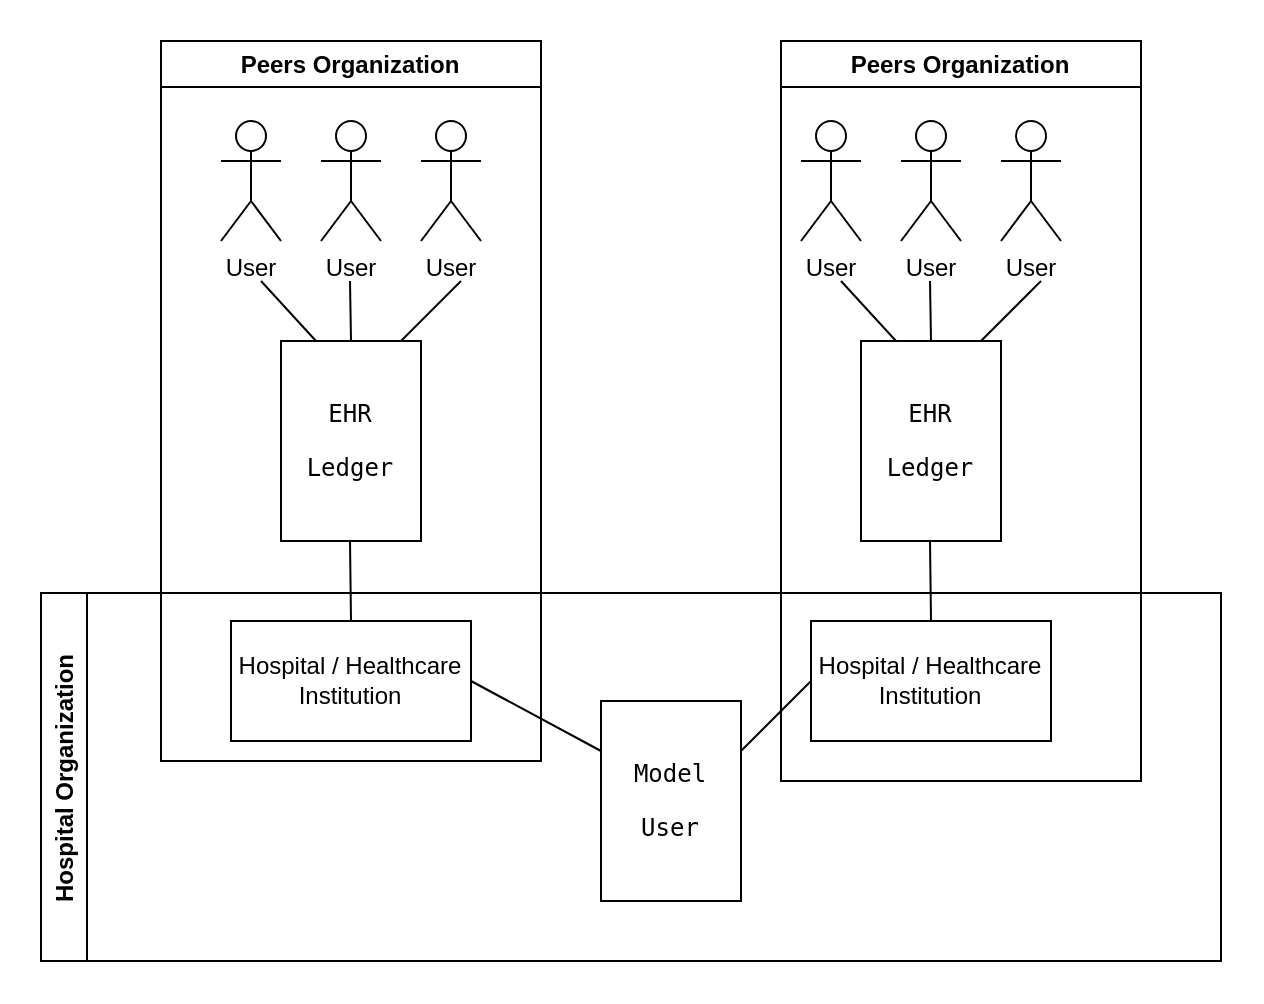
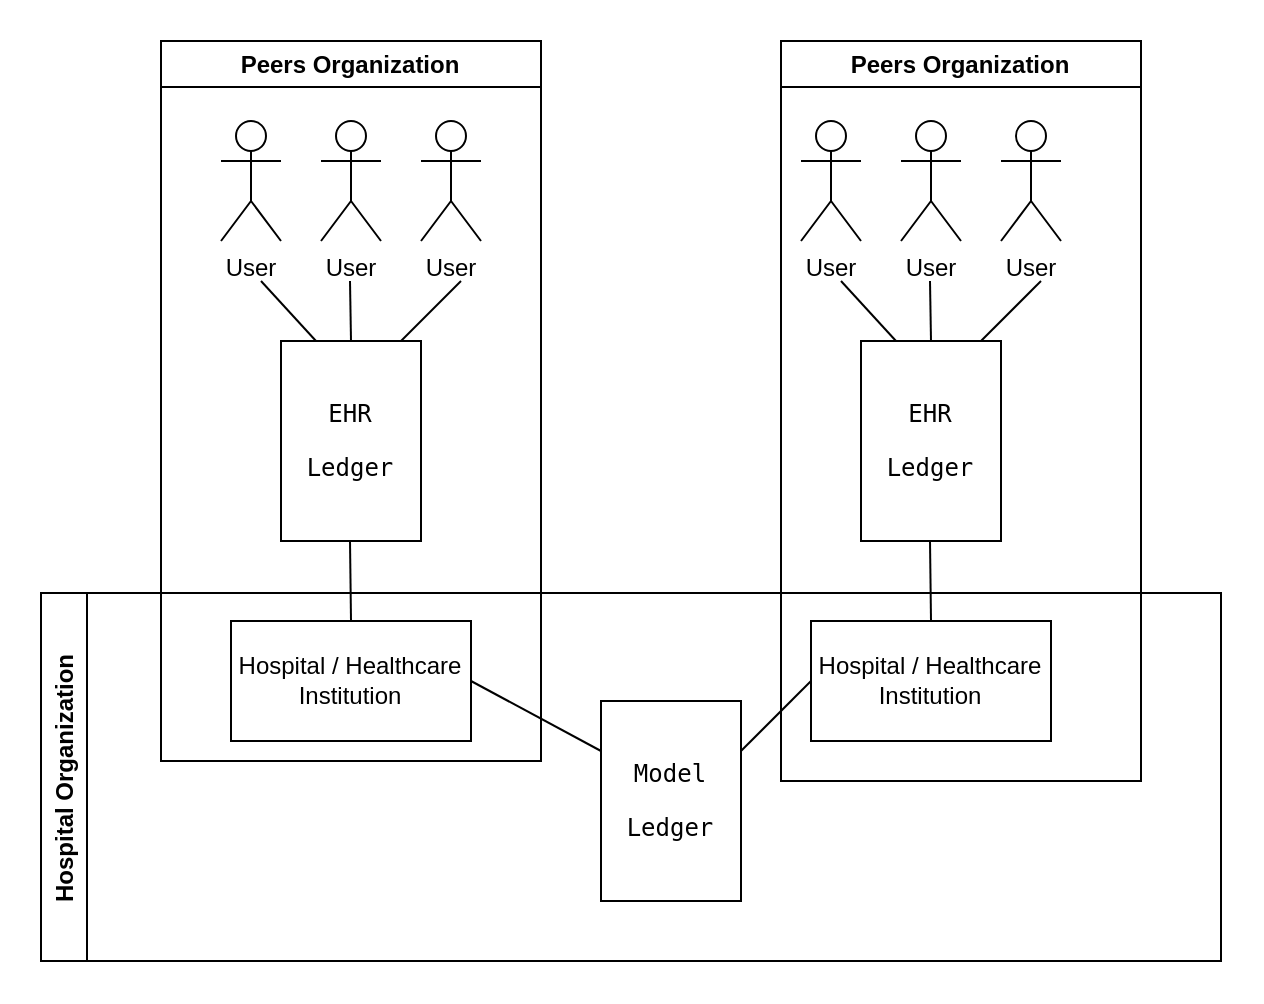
(671, 801) -> (671, 801)
